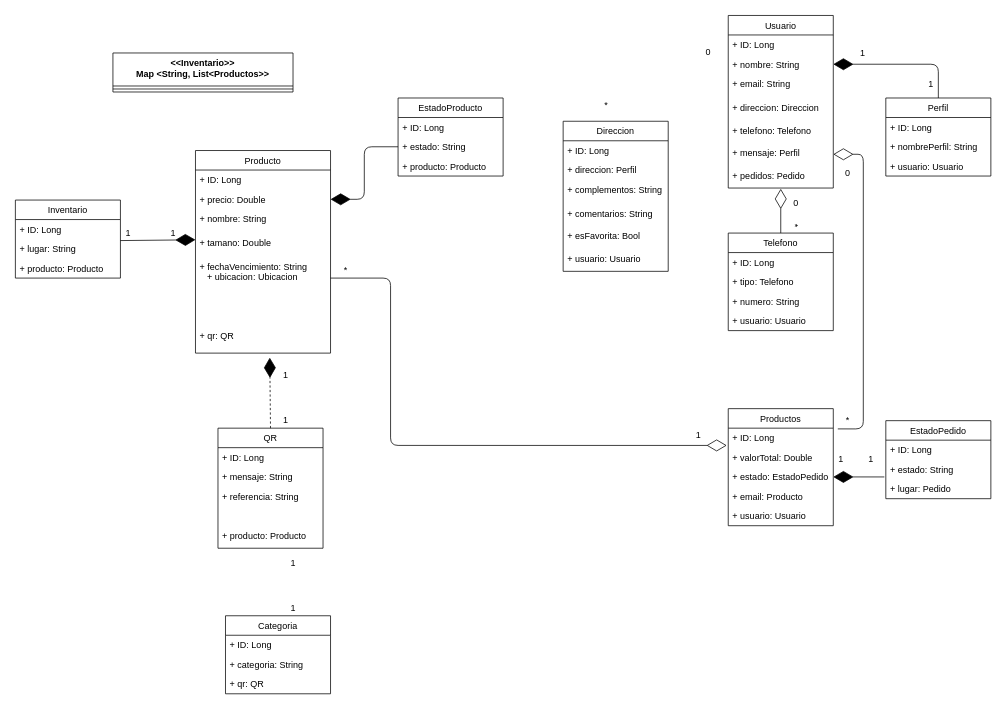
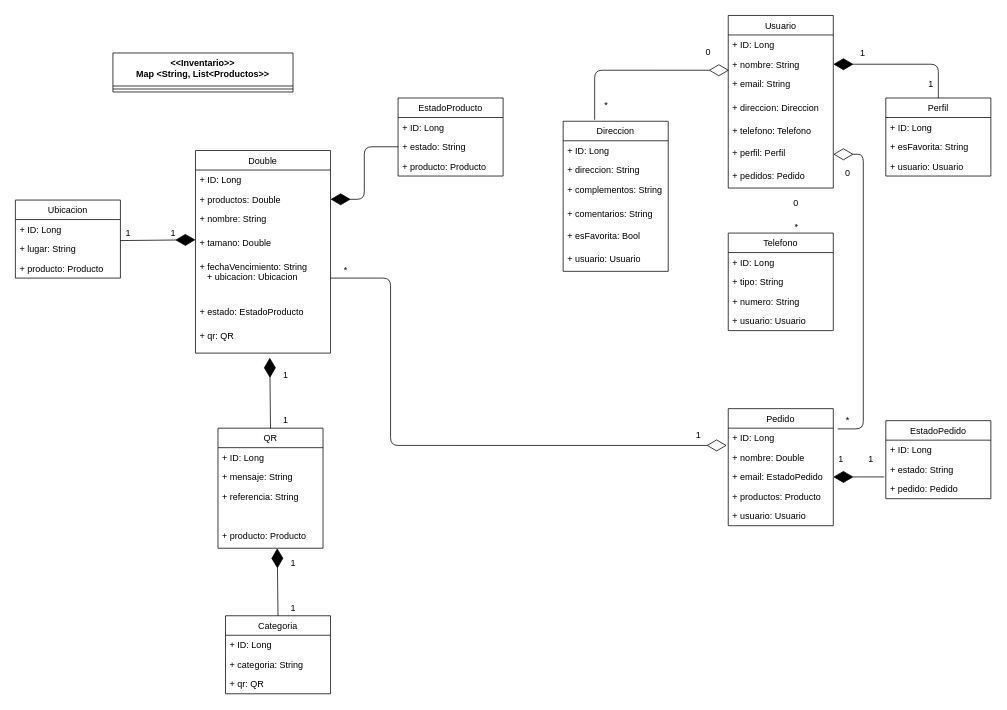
none -> (630, 70)
(938, 147) -> (934, 147)
(769, 153) -> (764, 153)
(263, 161) -> (263, 161)
(607, 170) -> (608, 170)
(234, 200) -> (243, 200)
(68, 210) -> (68, 210)
(780, 219) -> none
(766, 282) -> (761, 282)
none -> (263, 314)
(270, 401) -> (270, 401)
(780, 419) -> (780, 419)
(775, 458) -> (768, 458)
(783, 477) -> (778, 477)
(921, 489) -> (924, 489)
(769, 497) -> (781, 497)
none -> (278, 585)
